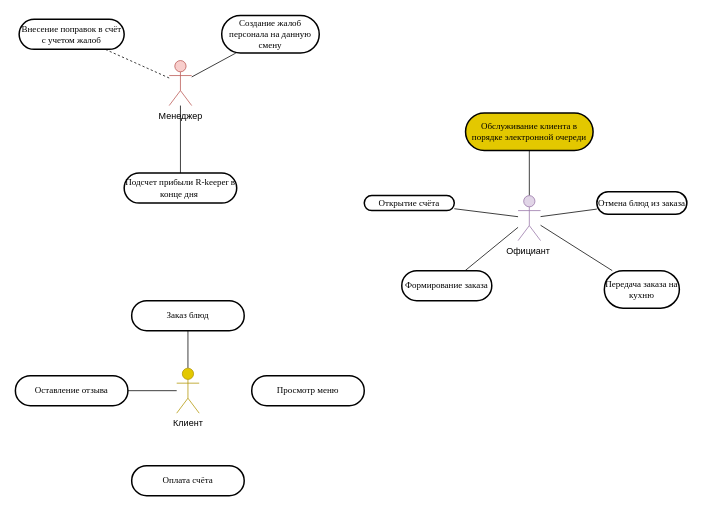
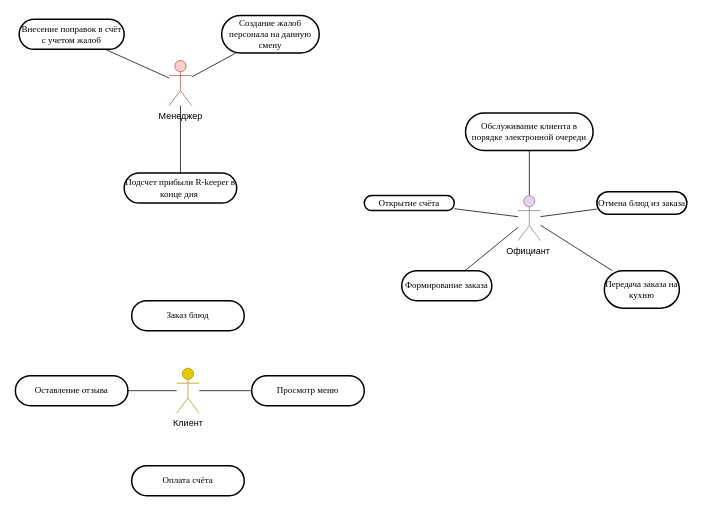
(137, 63) -> (137, 63)
(529, 132) -> (529, 132)
(188, 350) -> (225, 390)
